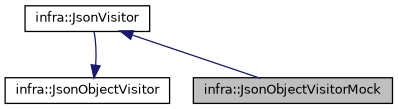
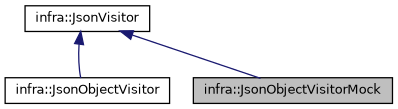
(96, 48) -> (79, 61)
